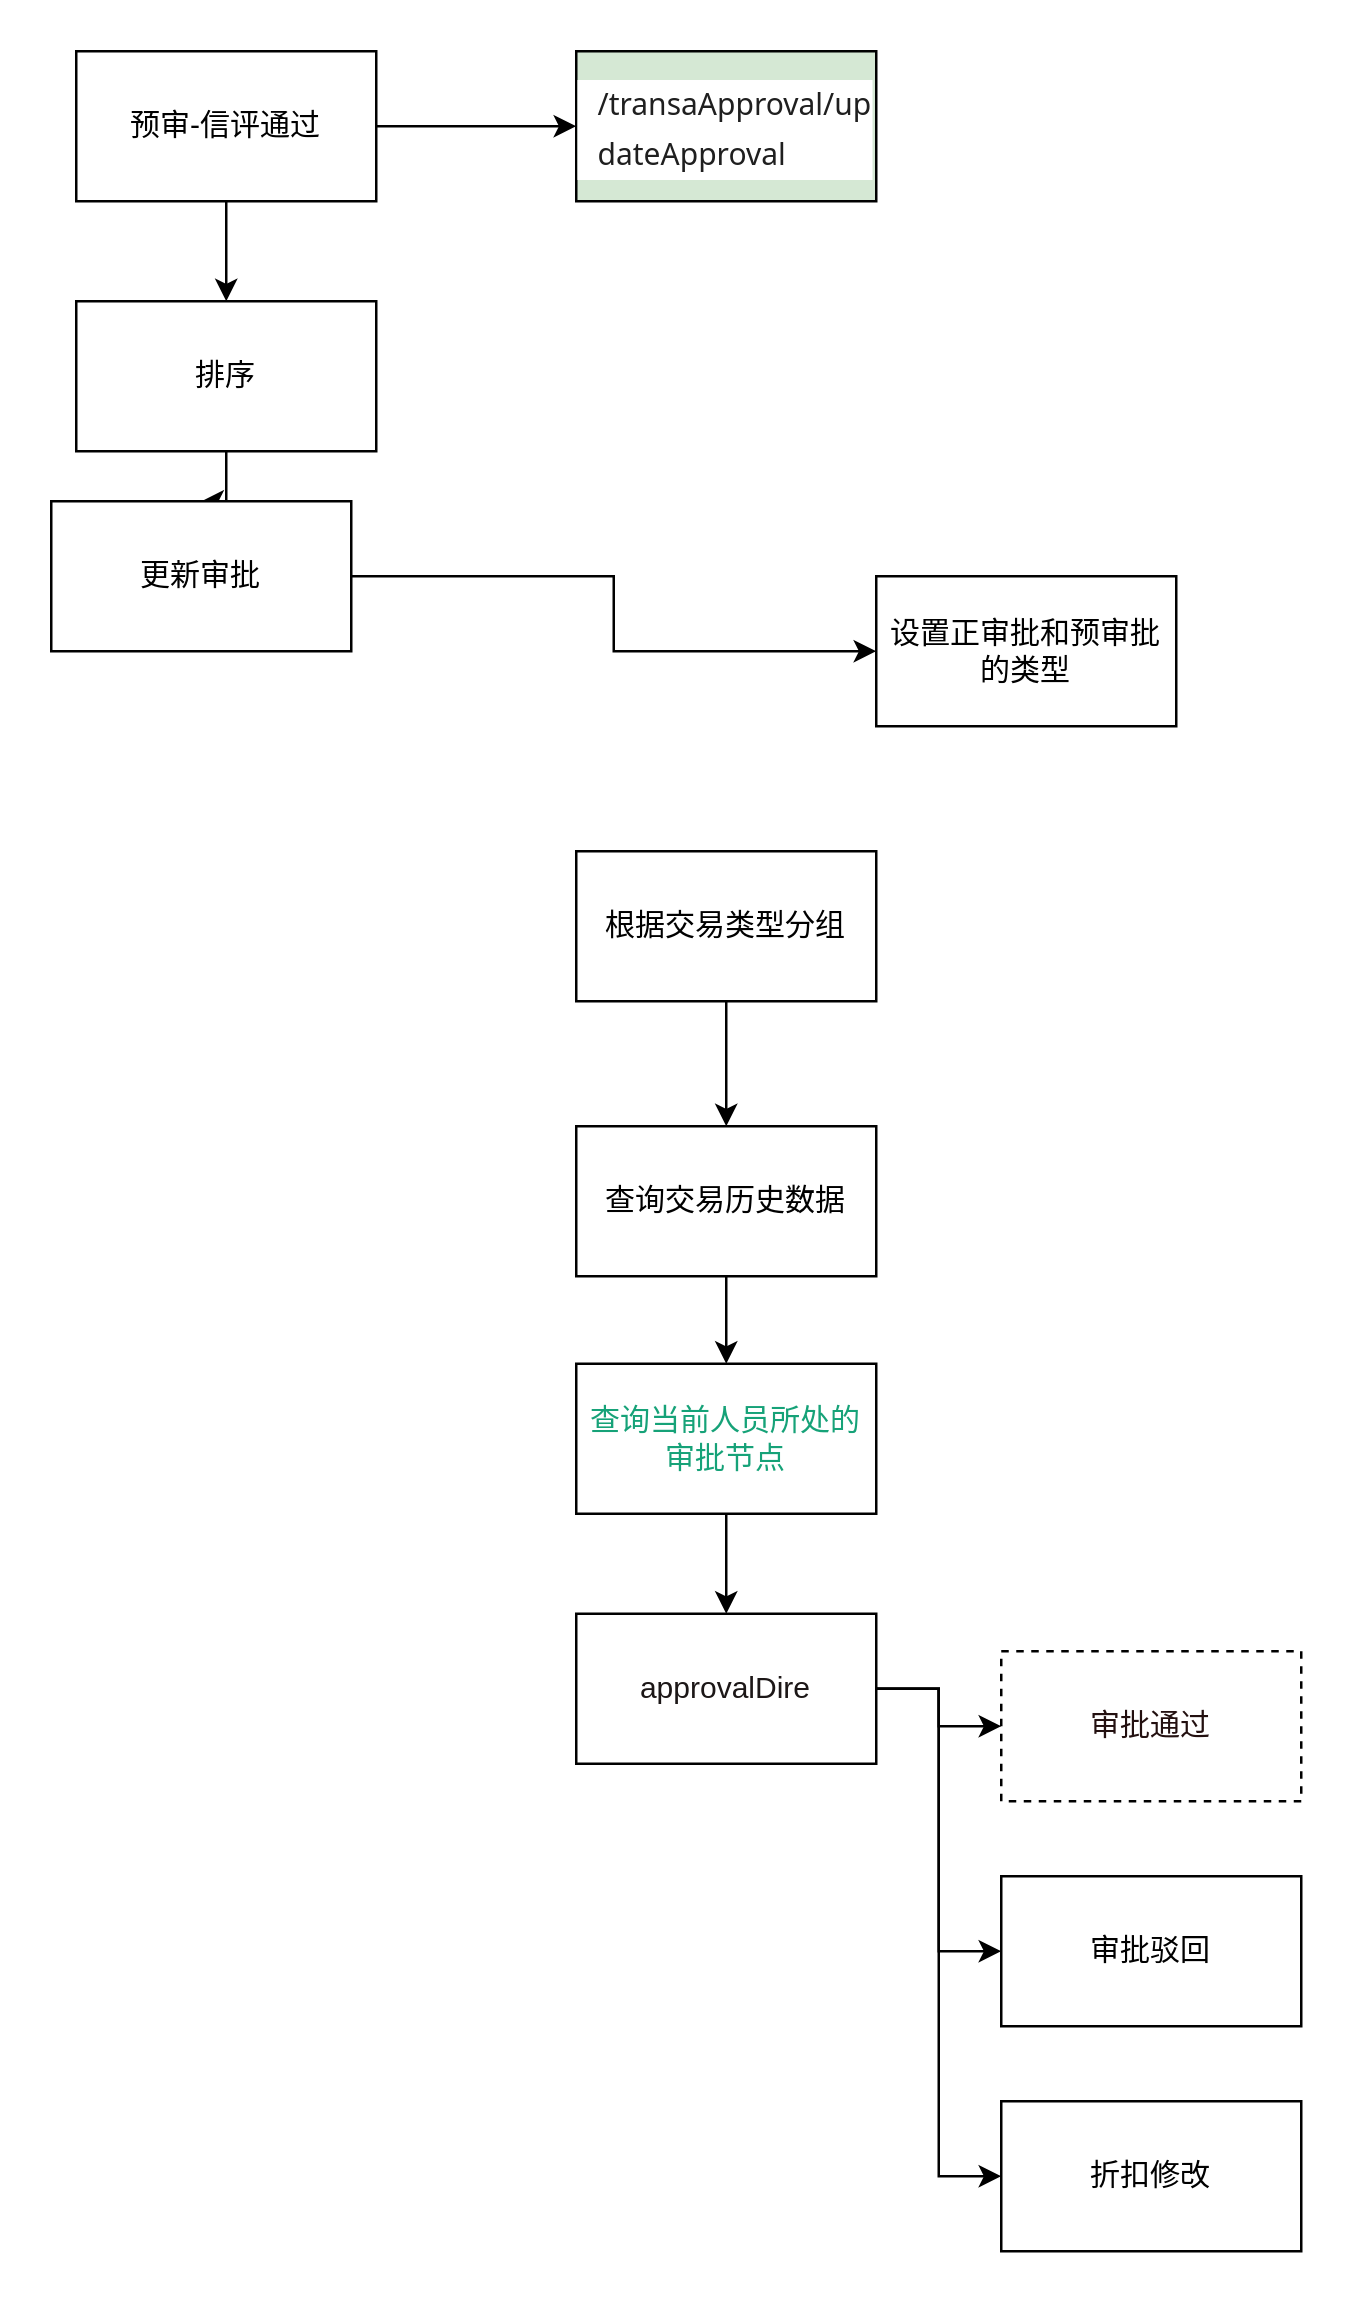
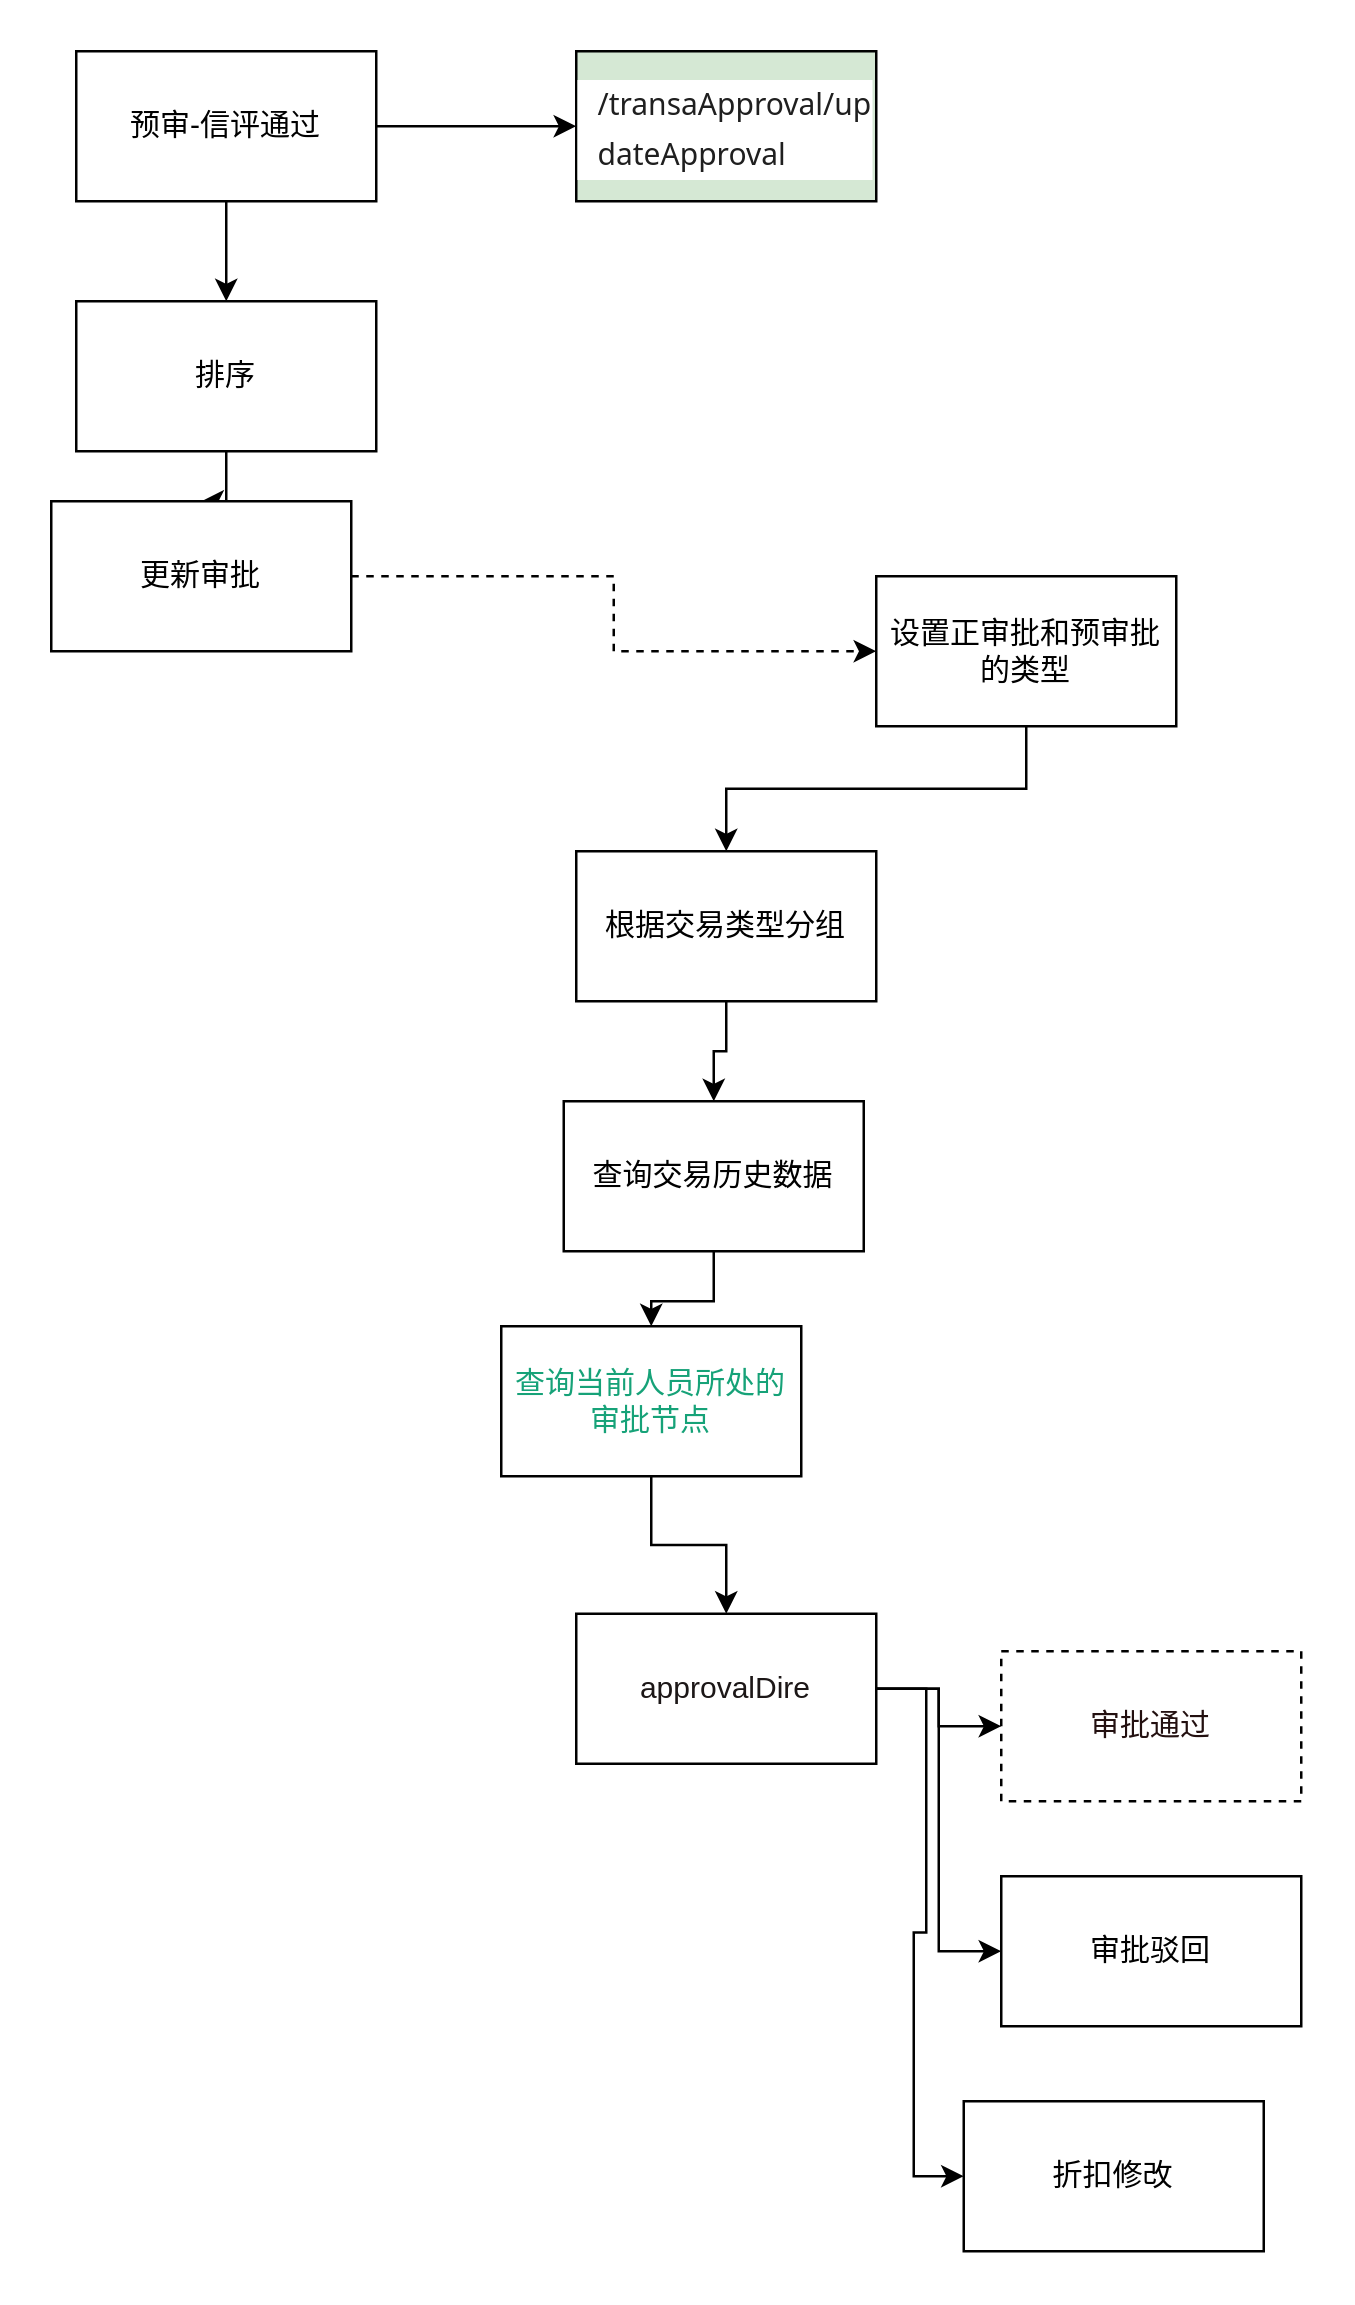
(614, 608) -> (614, 608)
none -> (884, 789)
(726, 1201) -> (714, 1176)
(726, 1439) -> (651, 1401)
(1151, 2176) -> (1114, 2176)
